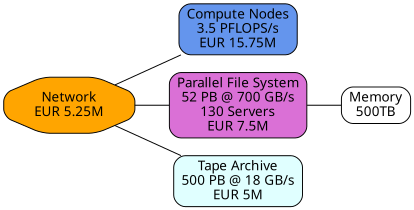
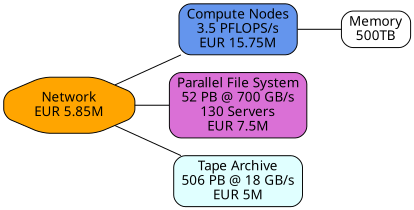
(69, 105) -> (69, 105)
(324, 105) -> (319, 29)
(238, 181) -> (238, 181)
